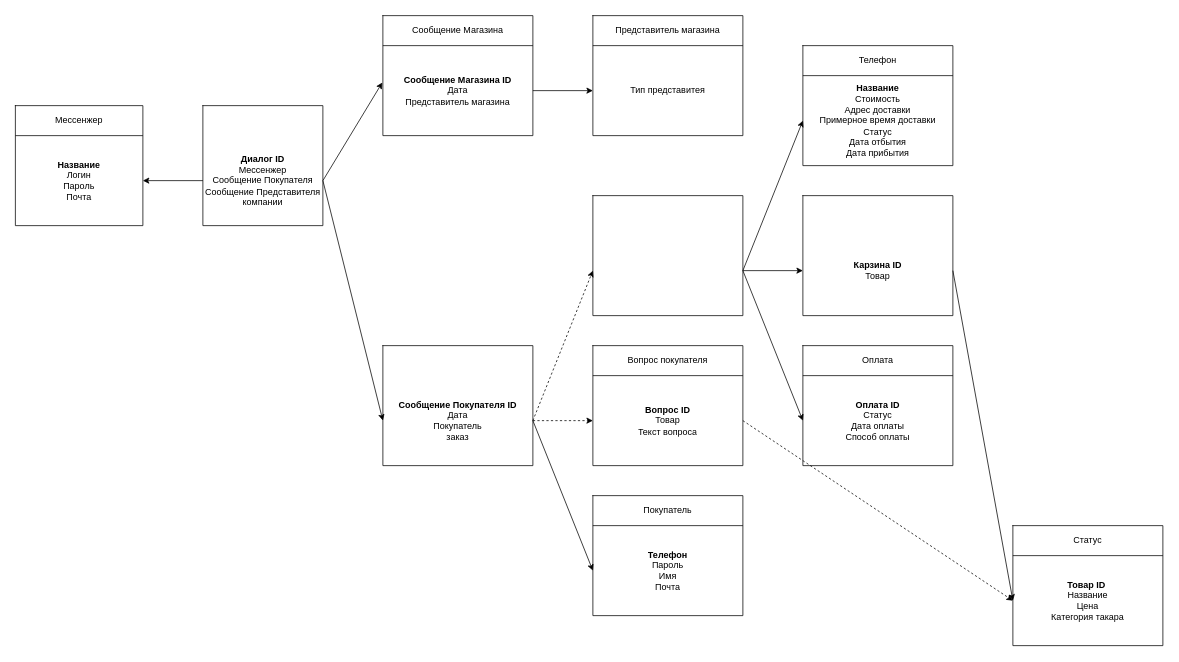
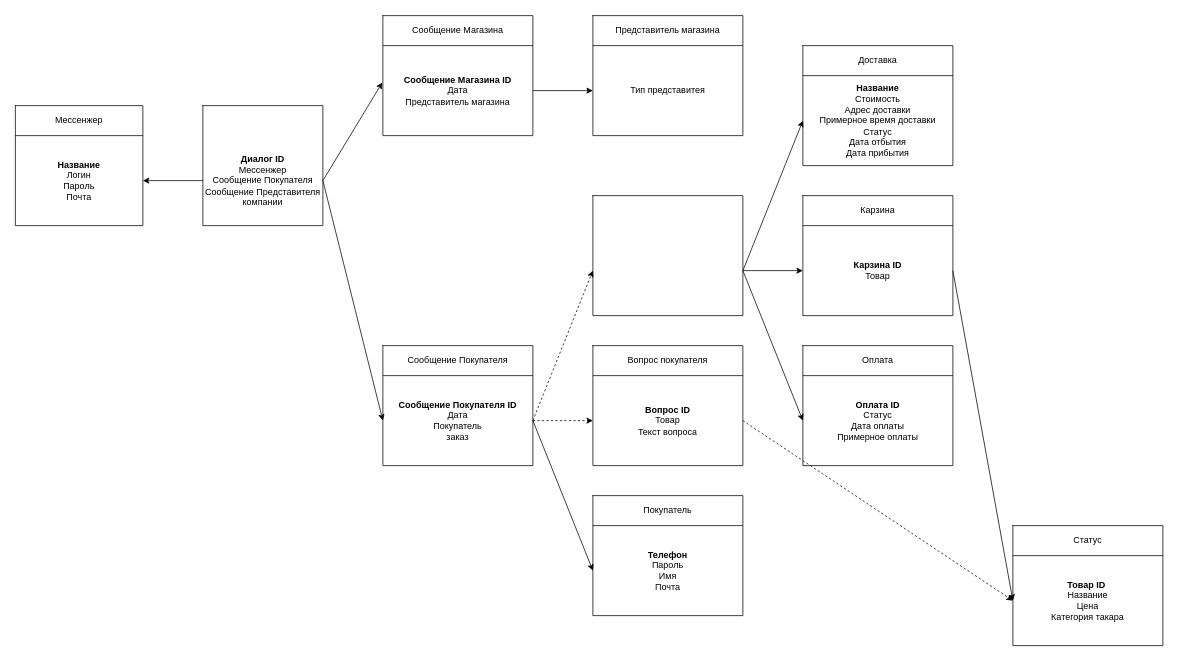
(878, 60) -> (878, 60)
none -> (878, 210)
none -> (458, 360)
(878, 420) -> (878, 420)
